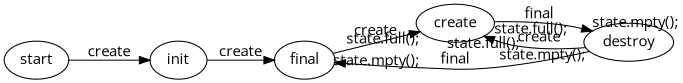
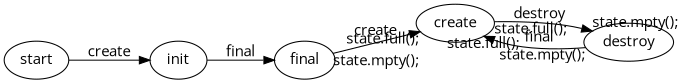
(539, 14) -> (539, 14)
(539, 37) -> (539, 37)
(241, 52) -> (241, 52)
(468, 69) -> none
